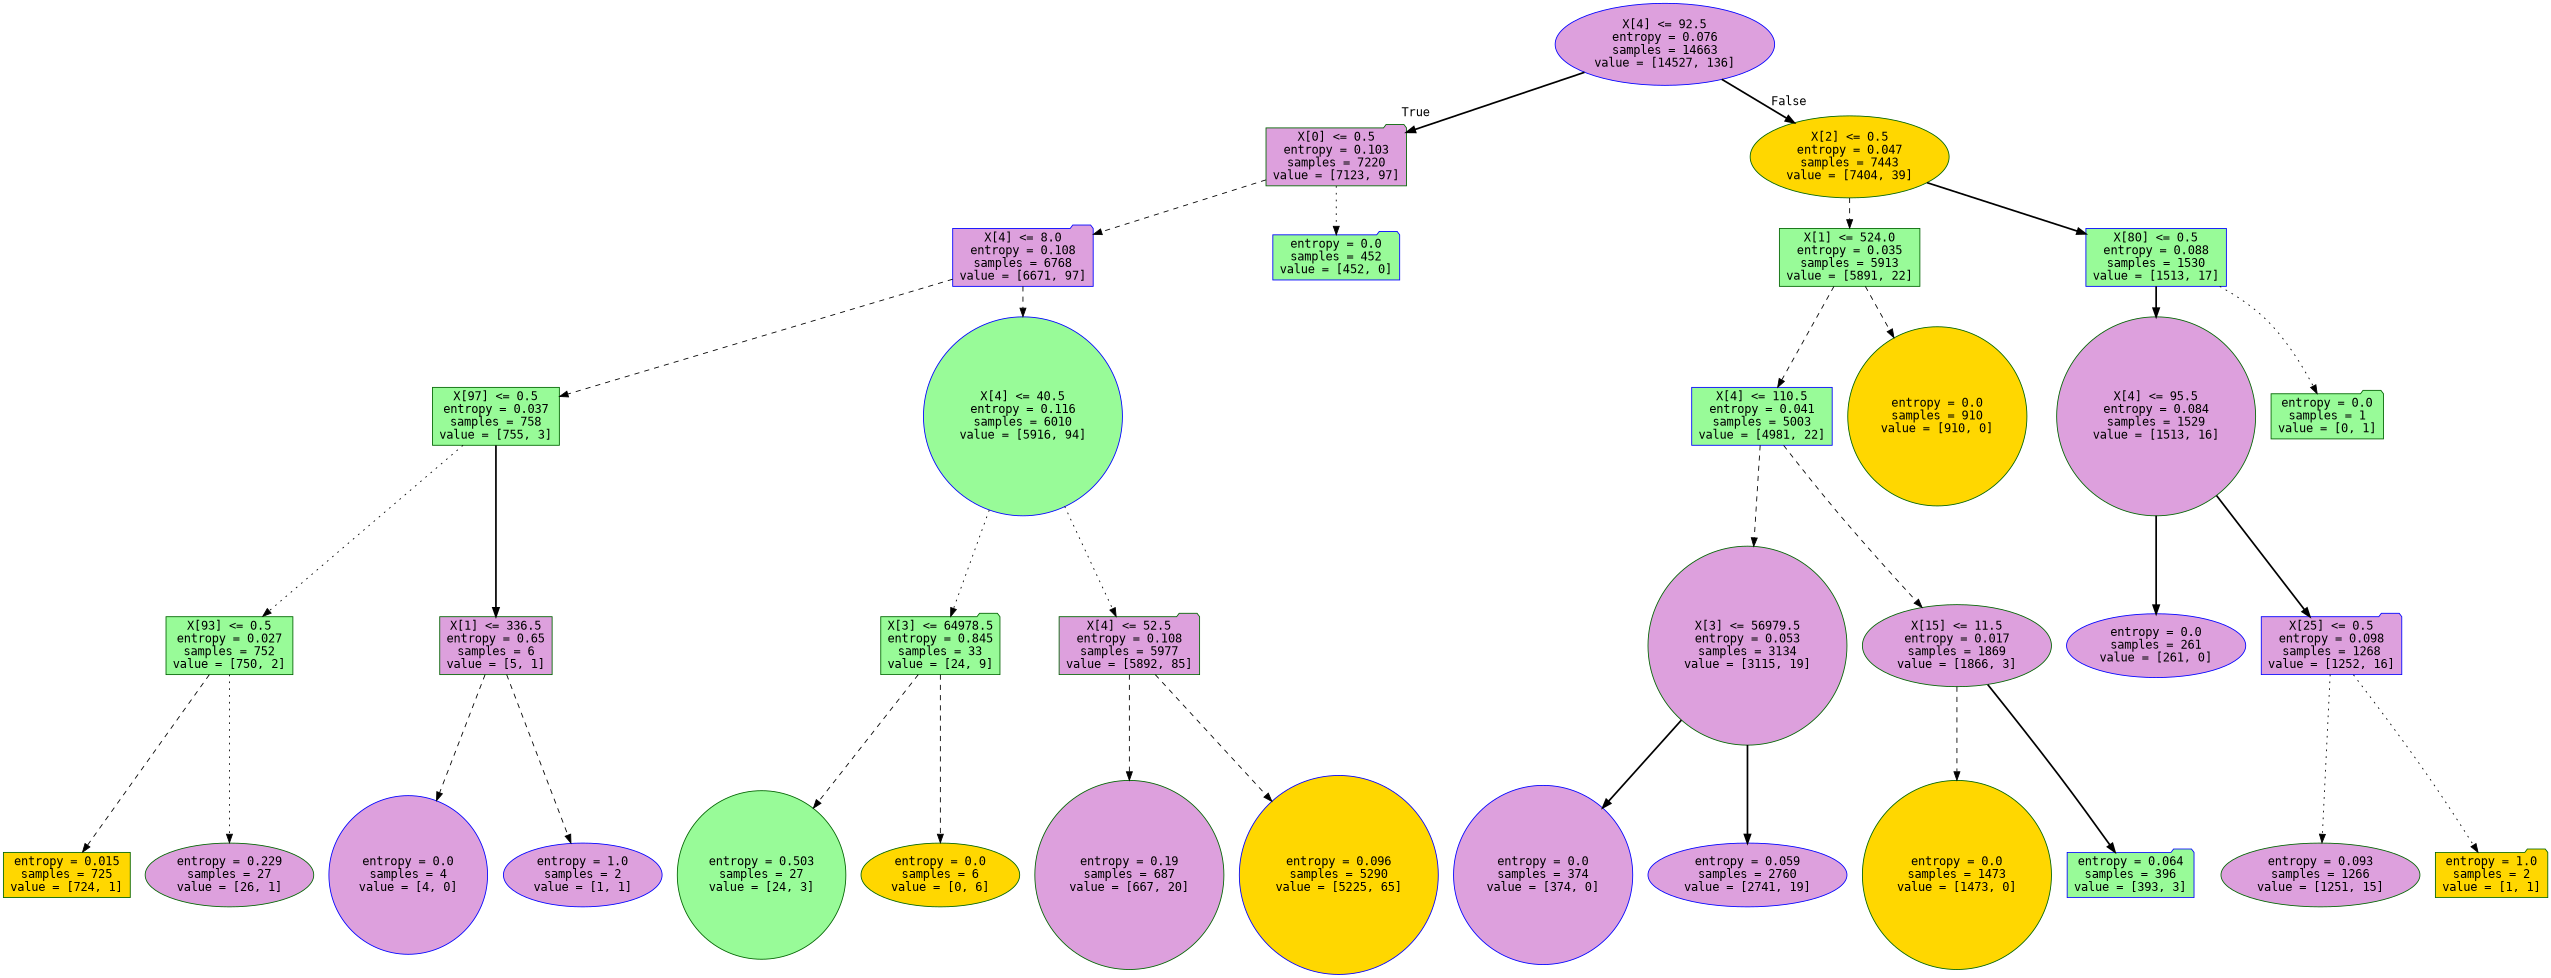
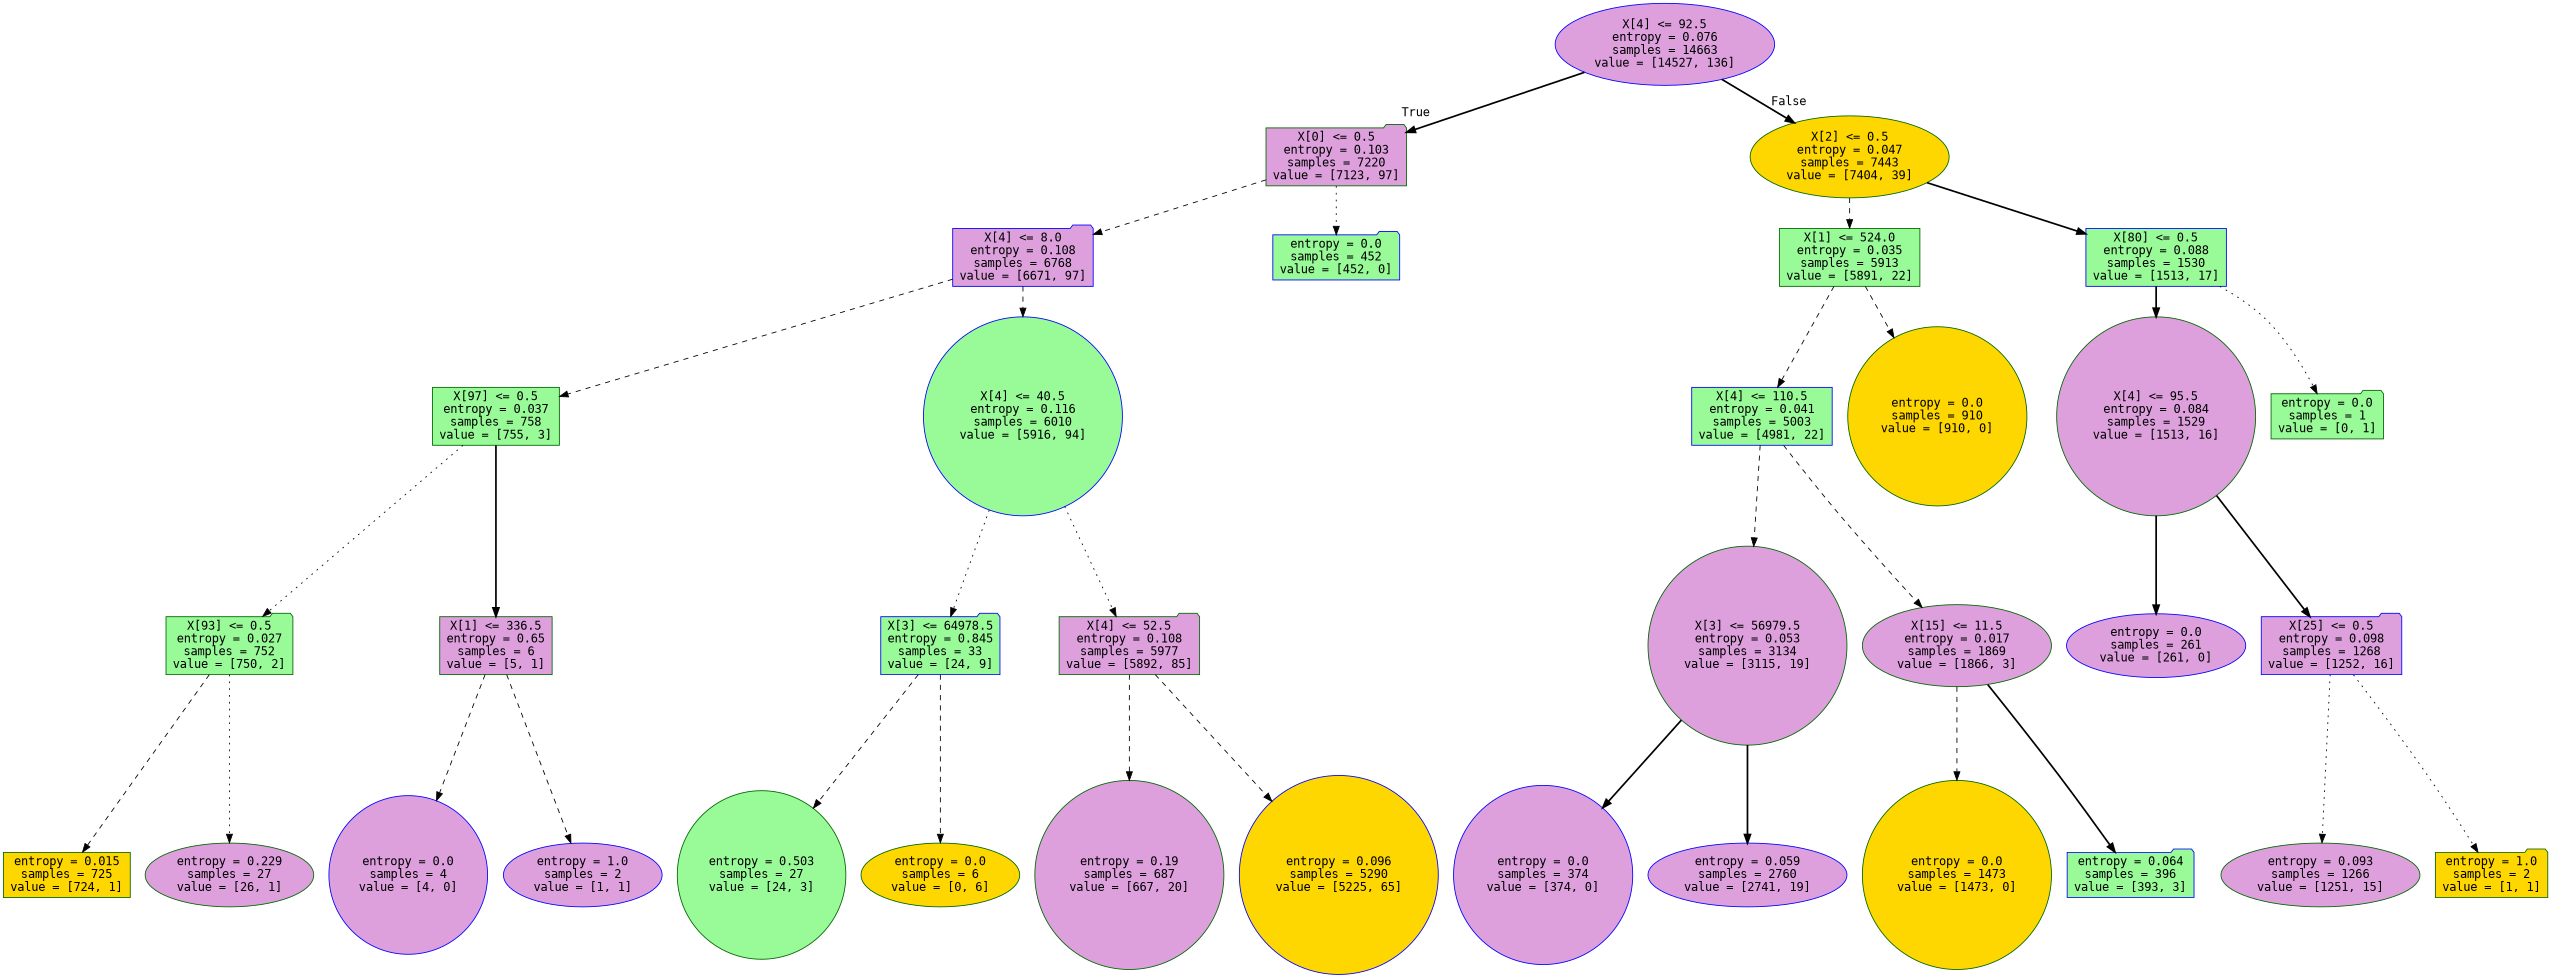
(229, 646) -> (229, 646)
(940, 646) -> (940, 646)
